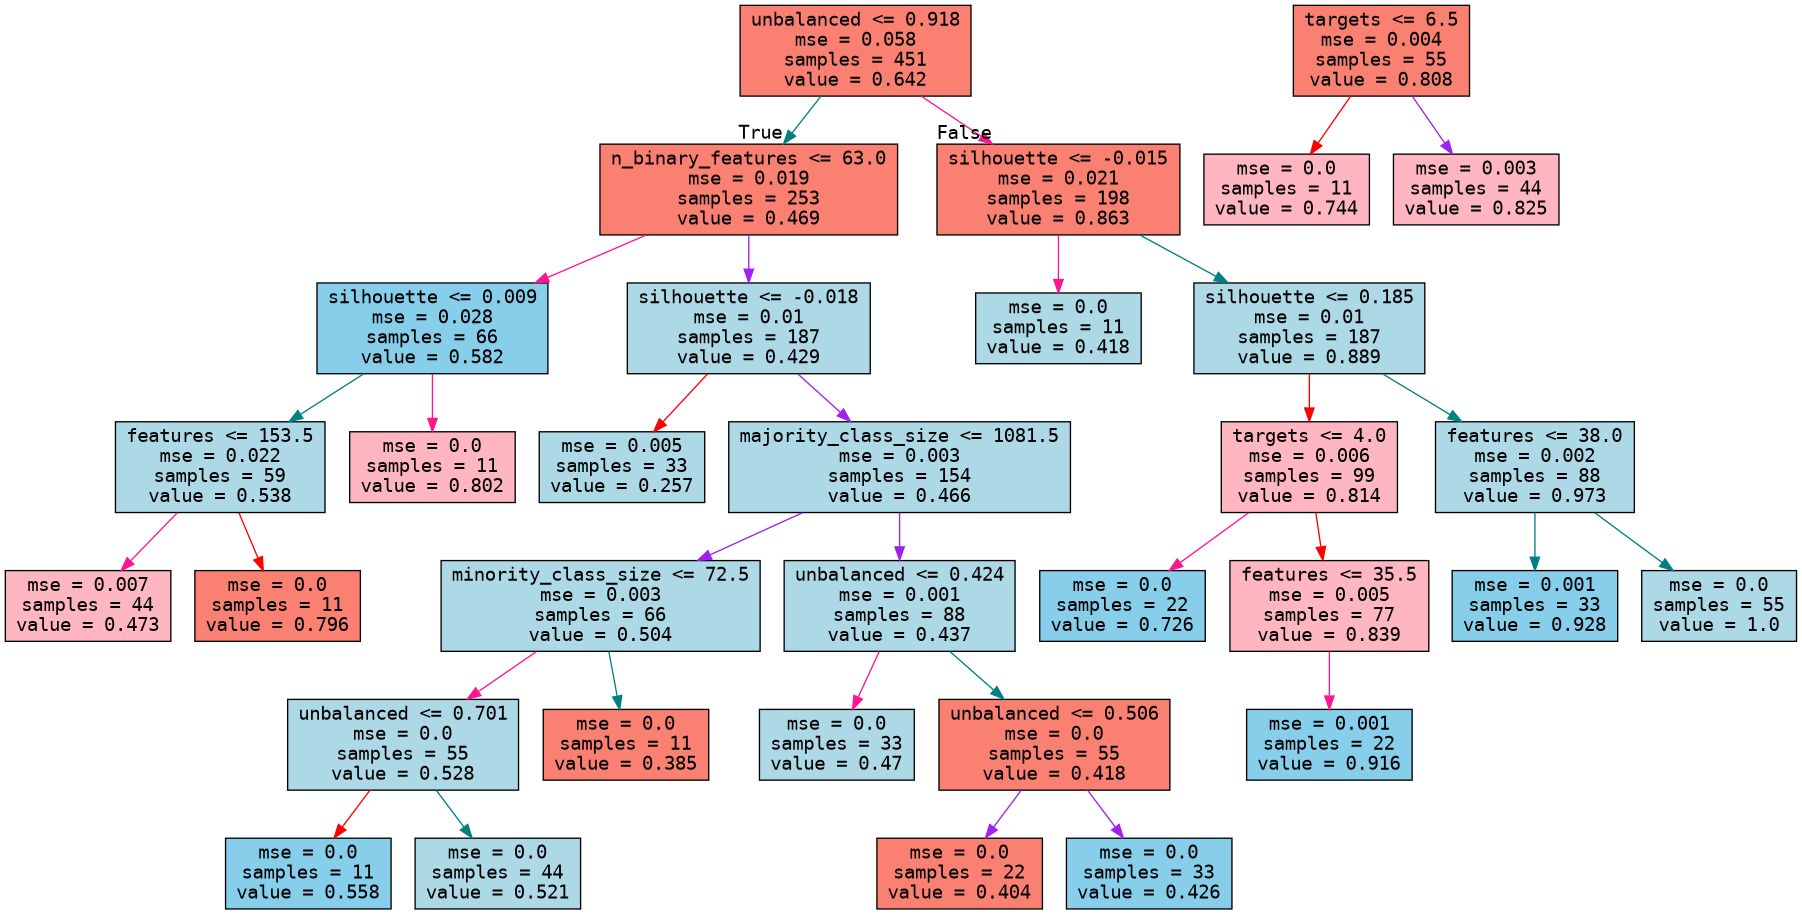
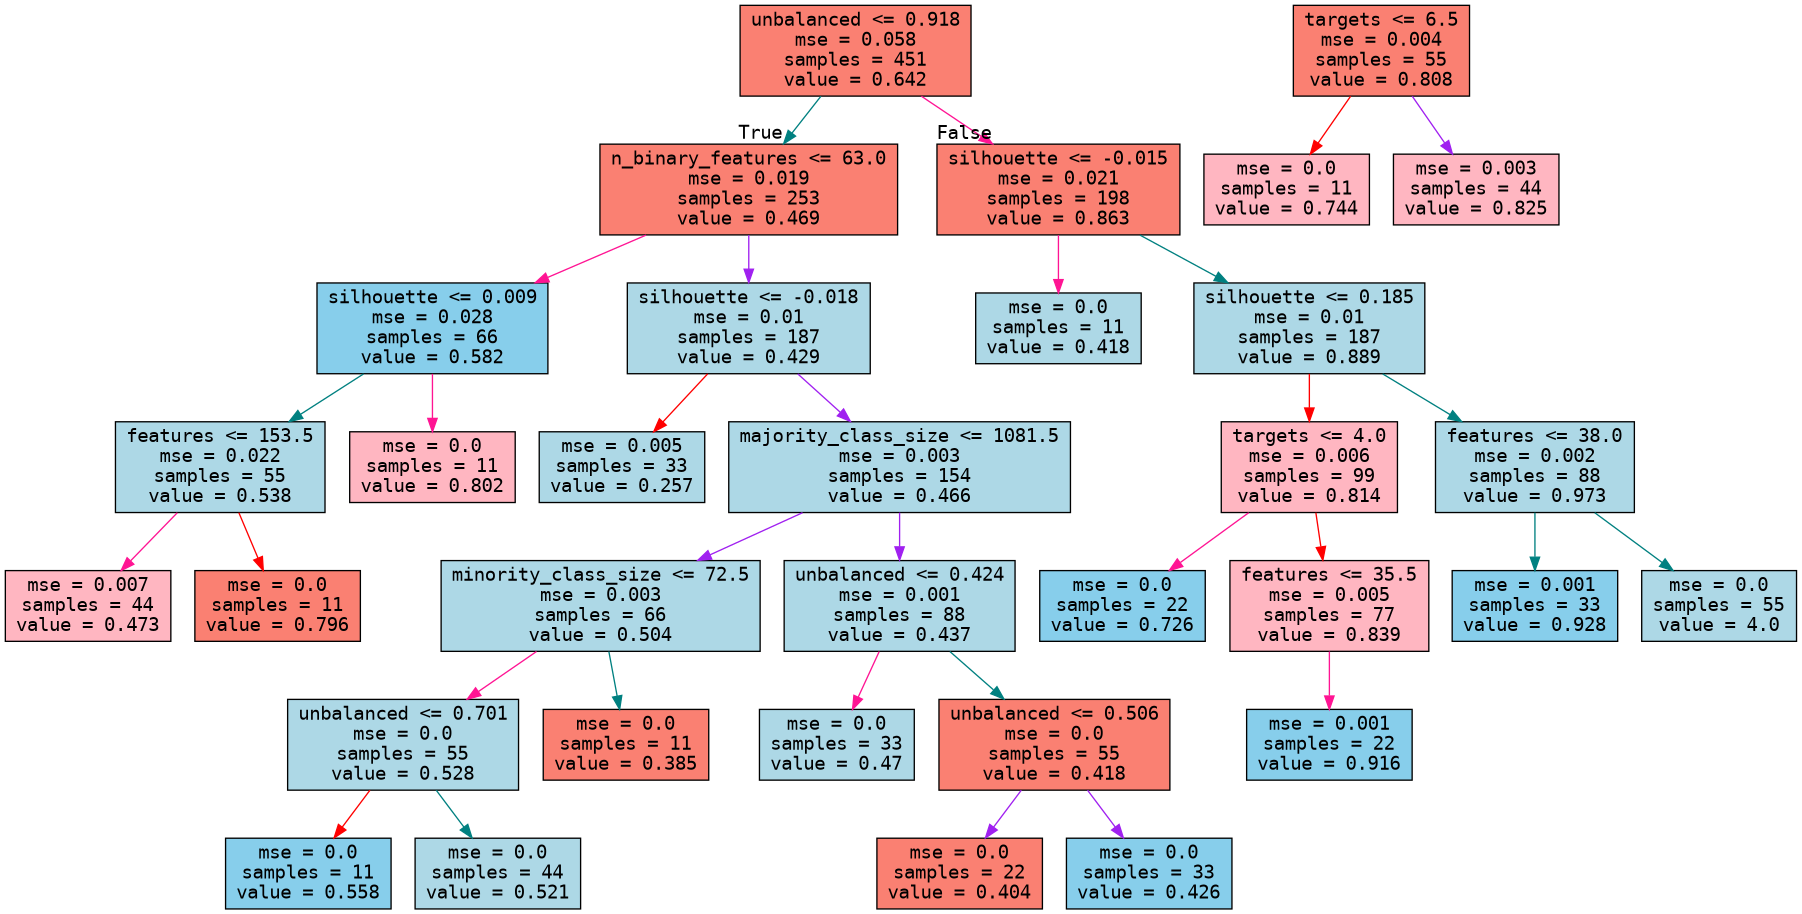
(220, 467) -> (220, 467)
(1719, 606) -> (1719, 606)
